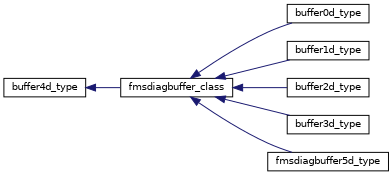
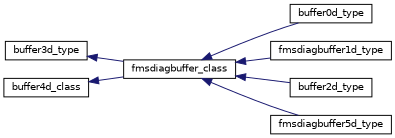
(328, 51) -> (331, 51)
(45, 88) -> (46, 88)
(257, 107) -> (110, 59)
